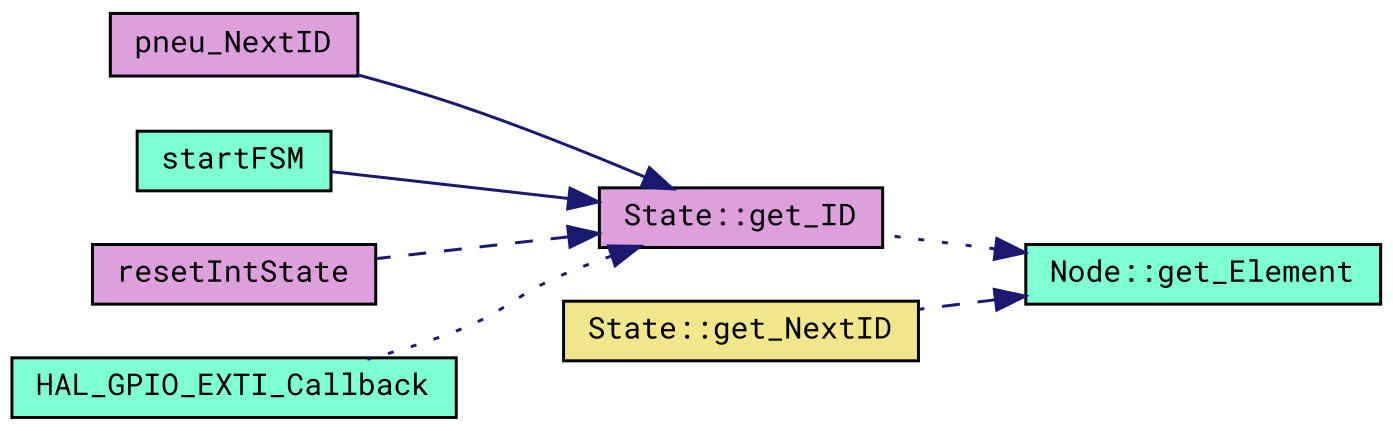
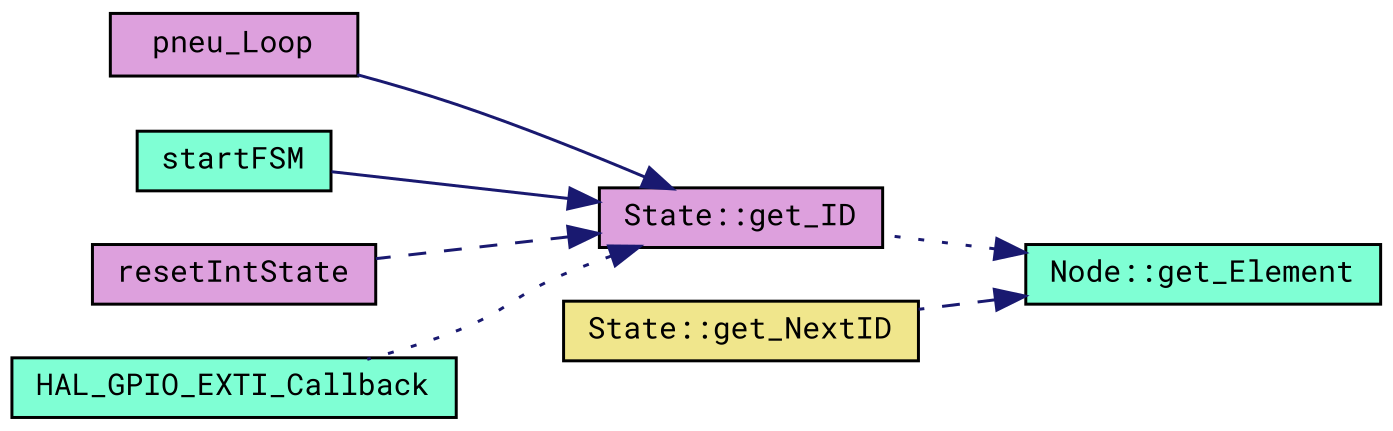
(234, 45) -> (234, 45)
